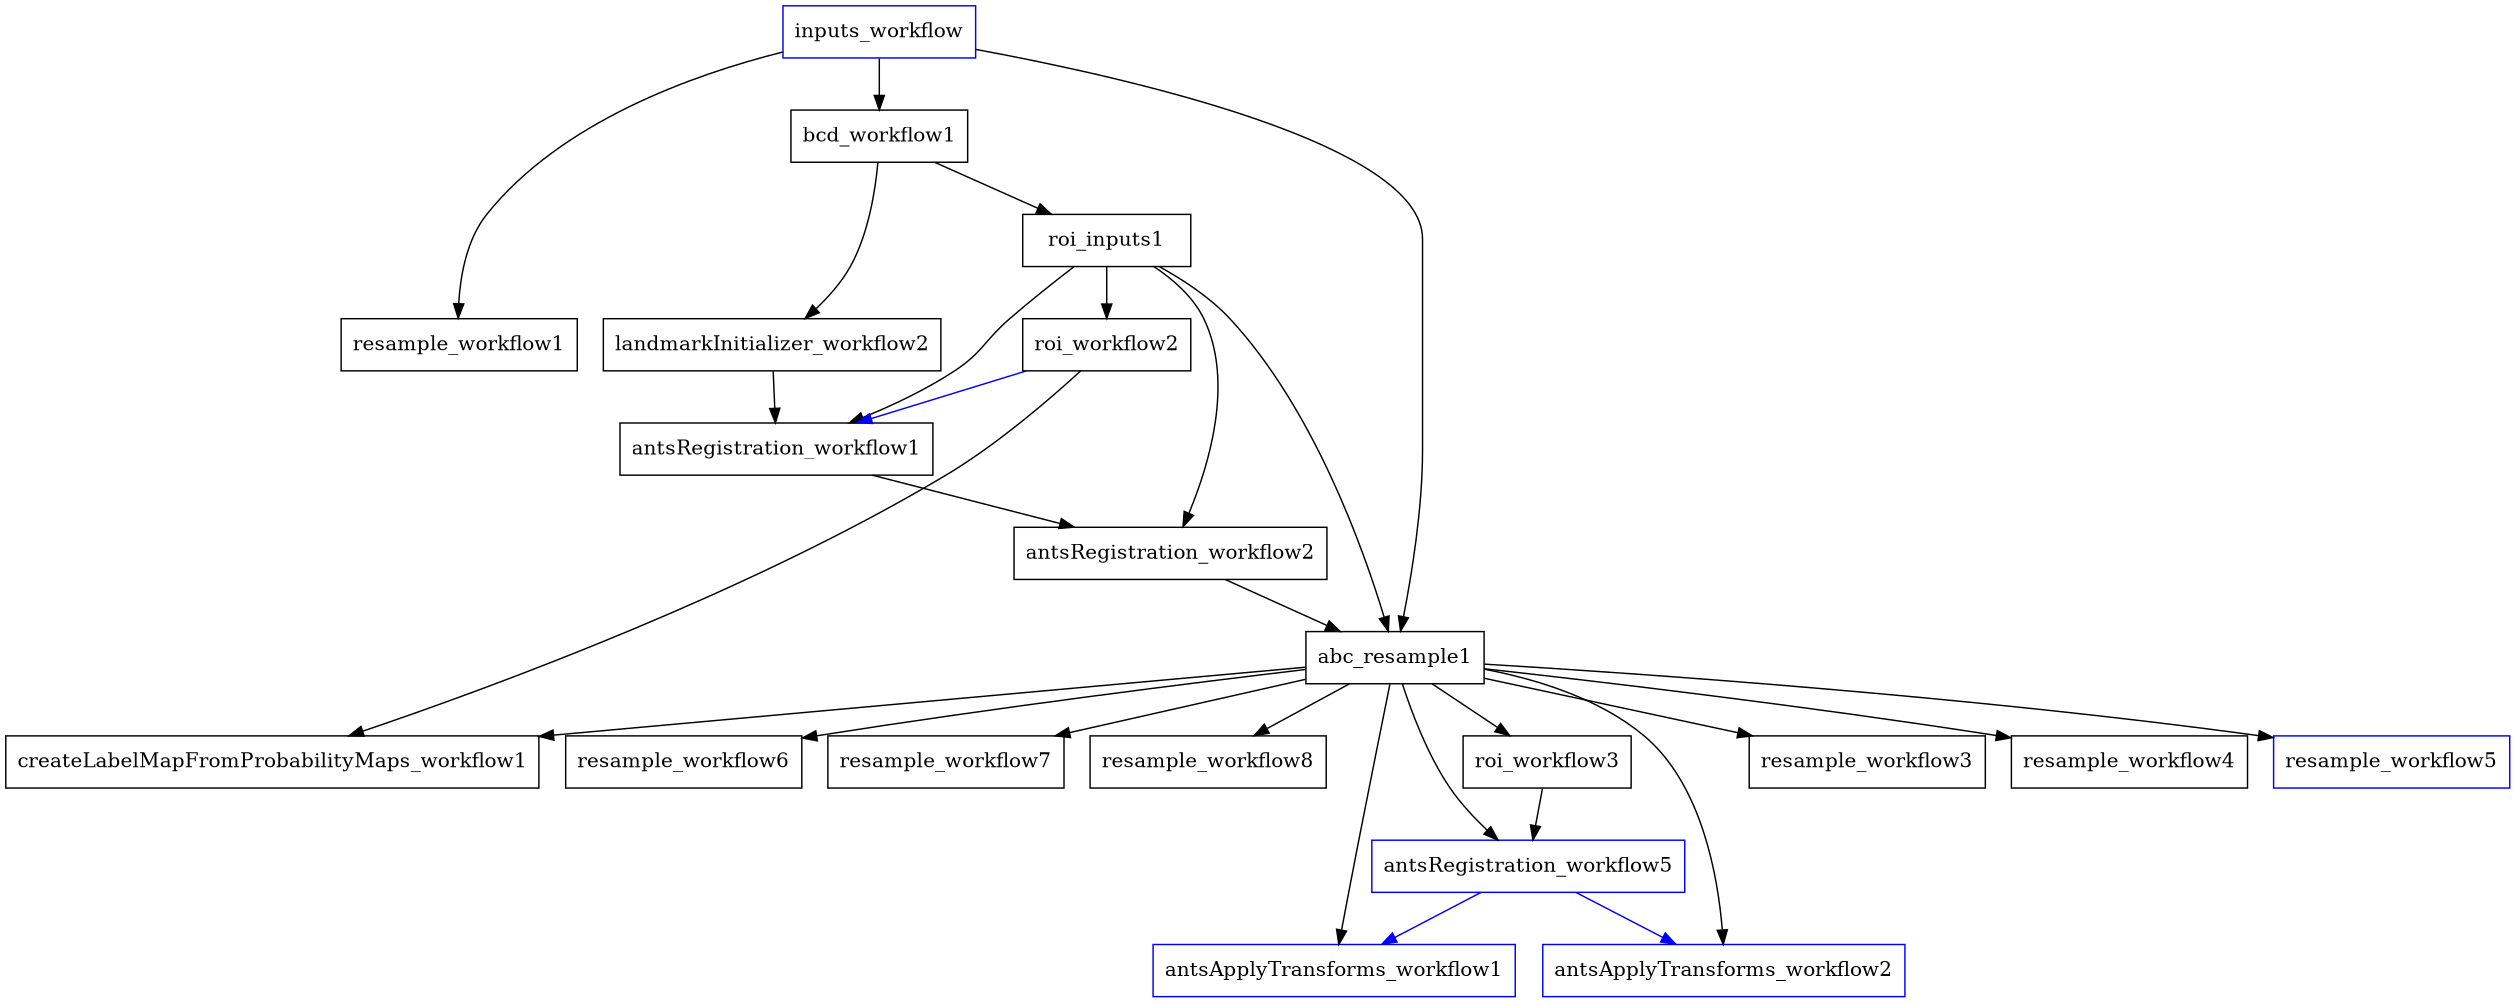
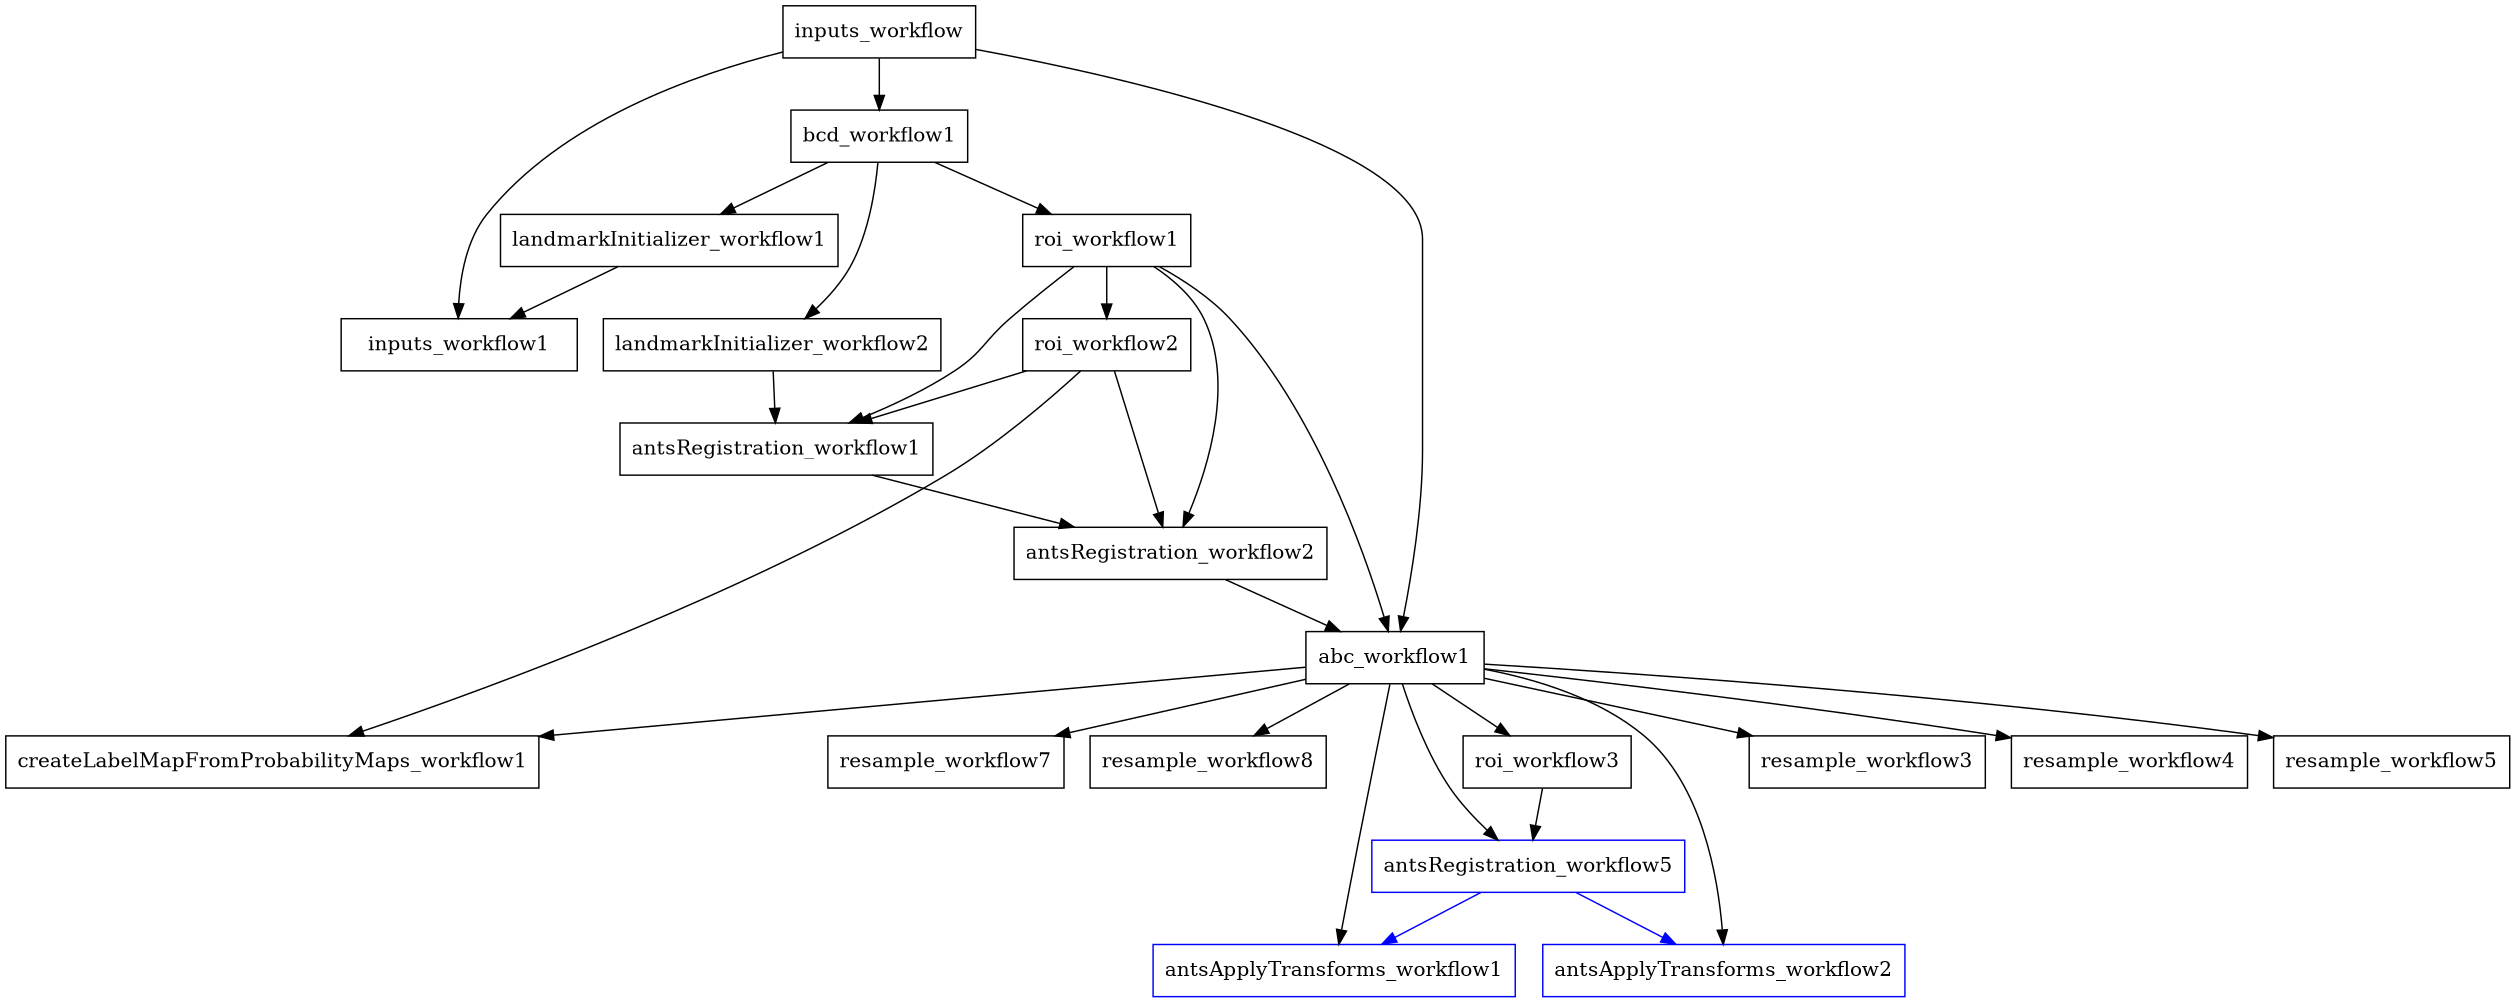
(879, 32) -> (879, 32)
none -> (669, 240)
(1107, 240) -> (1107, 240)
(459, 345) -> (459, 345)
(949, 395) -> (949, 395)
none -> (1136, 442)
(1395, 658) -> (1395, 658)
(684, 762) -> none
(2392, 762) -> (2392, 762)
